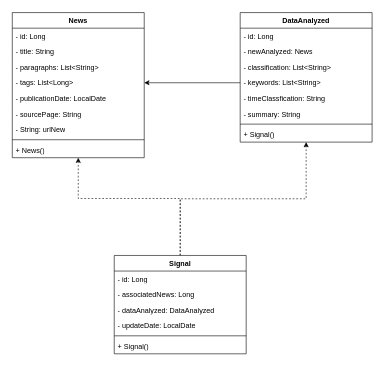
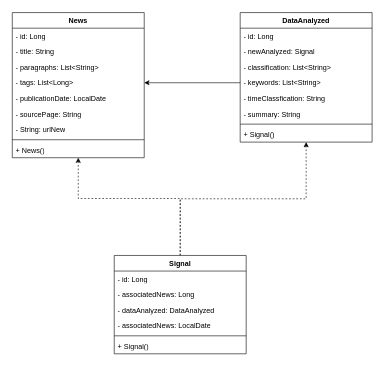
(278, 52) -> (281, 52)
(161, 326) -> (168, 326)
